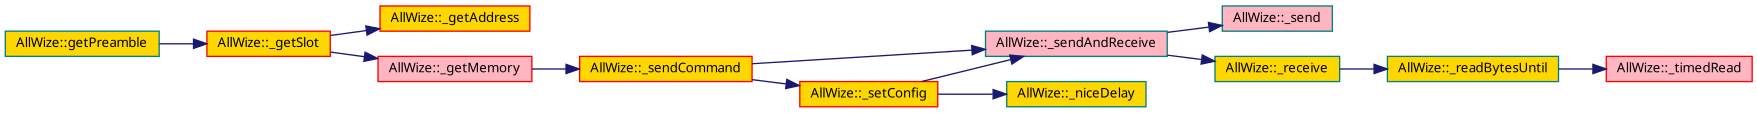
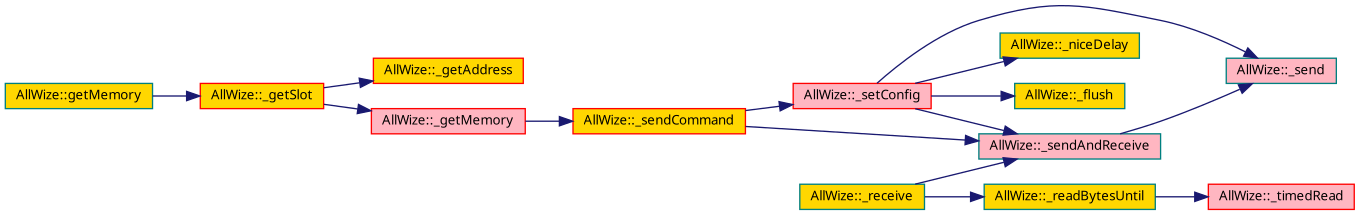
none -> (1055, 6)
(82, 44) -> (79, 96)
(1185, 57) -> (960, 173)
(869, 94) -> (862, 96)
none -> (1070, 96)
